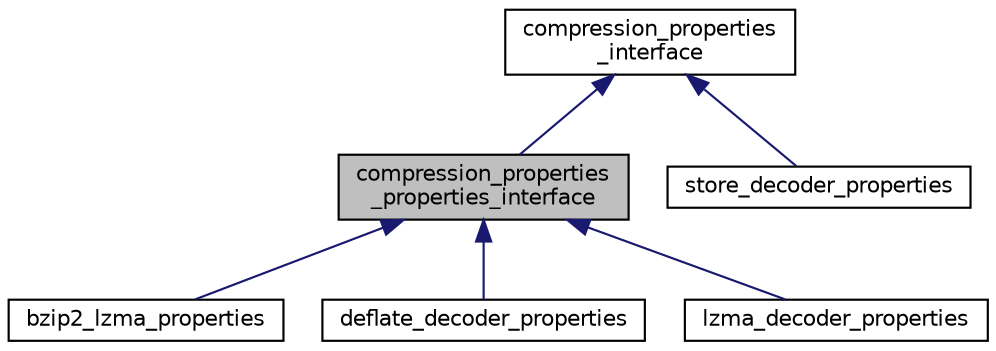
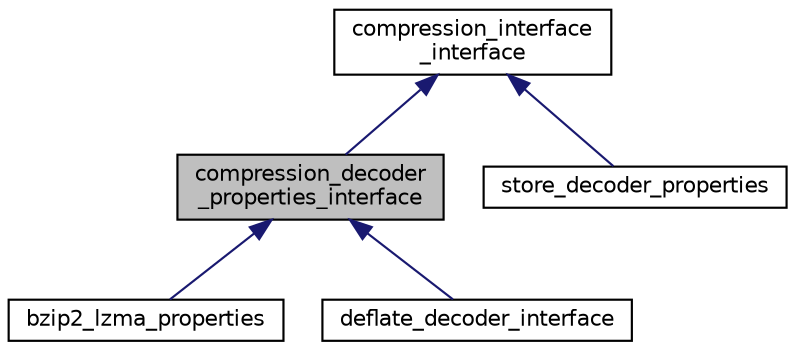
(650, 42) -> (473, 42)
(484, 187) -> (311, 187)
(484, 320) -> (477, 320)
(836, 320) -> none
